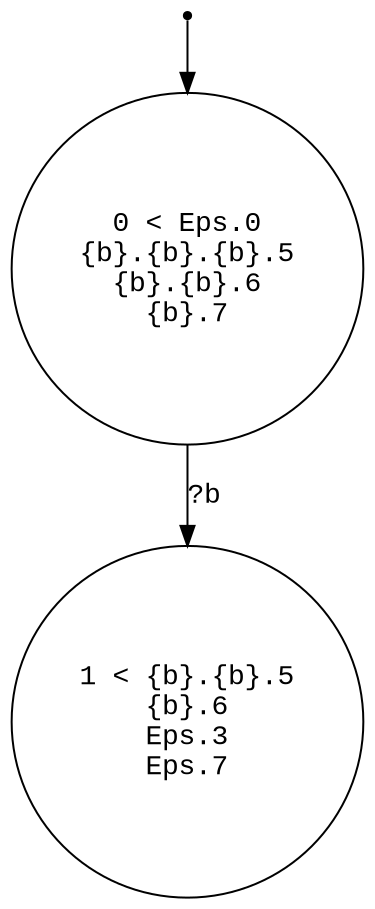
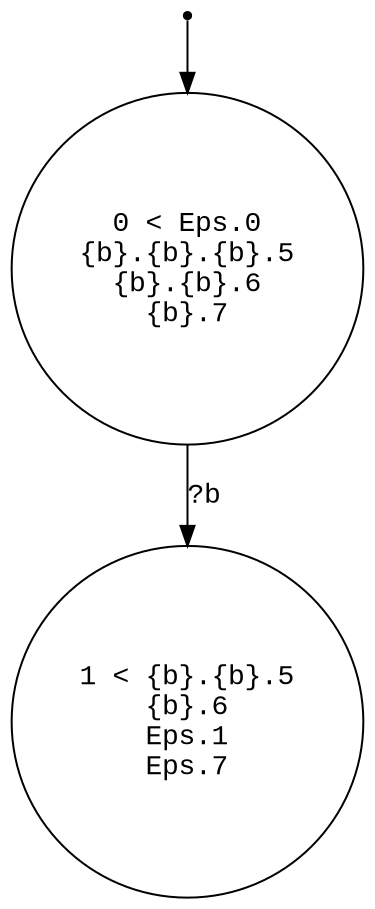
(187, 722) -> (187, 722)
